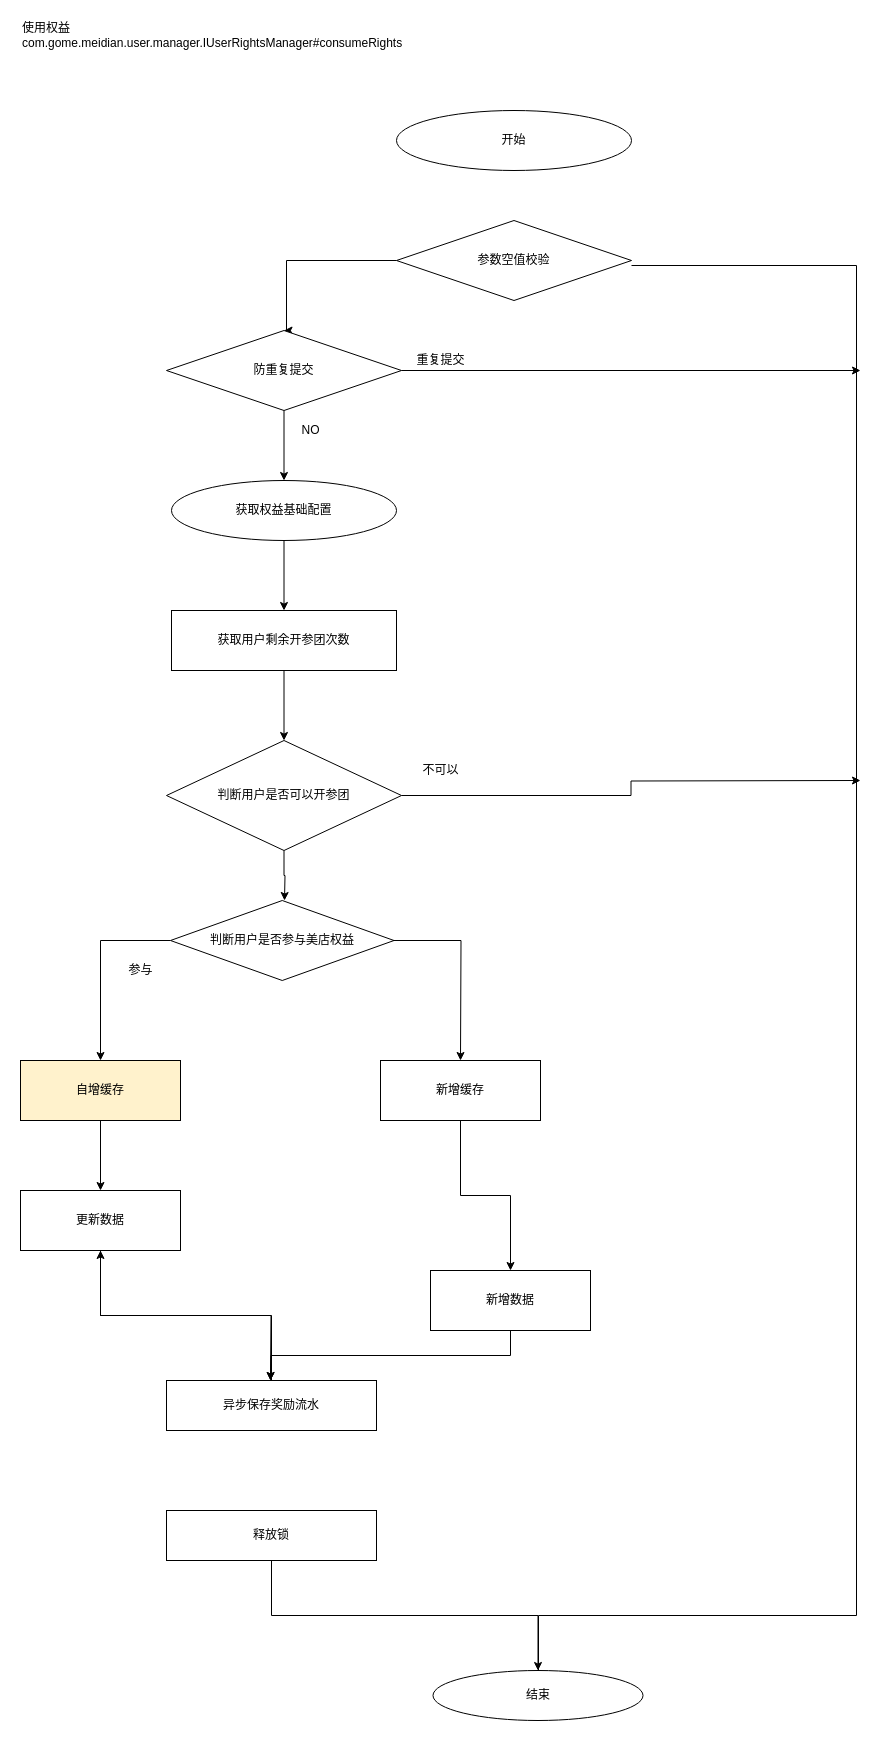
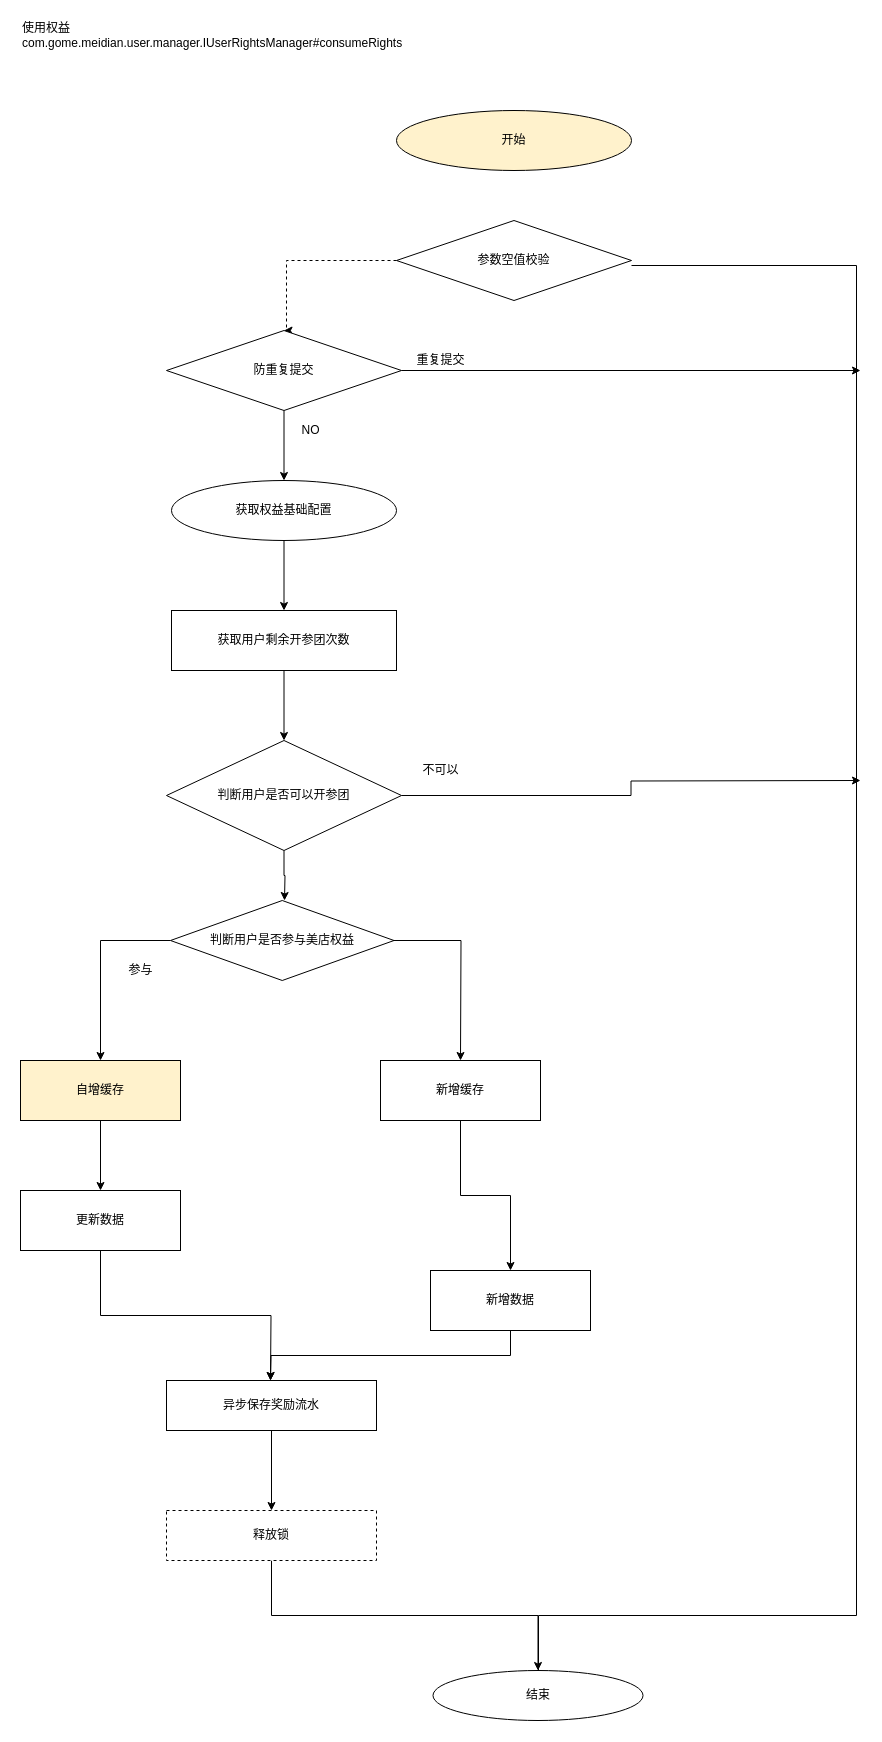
(514, 141) -> (514, 141)
(306, 261) -> (306, 261)
(272, 1374) -> (272, 1467)
(272, 1536) -> (272, 1536)
